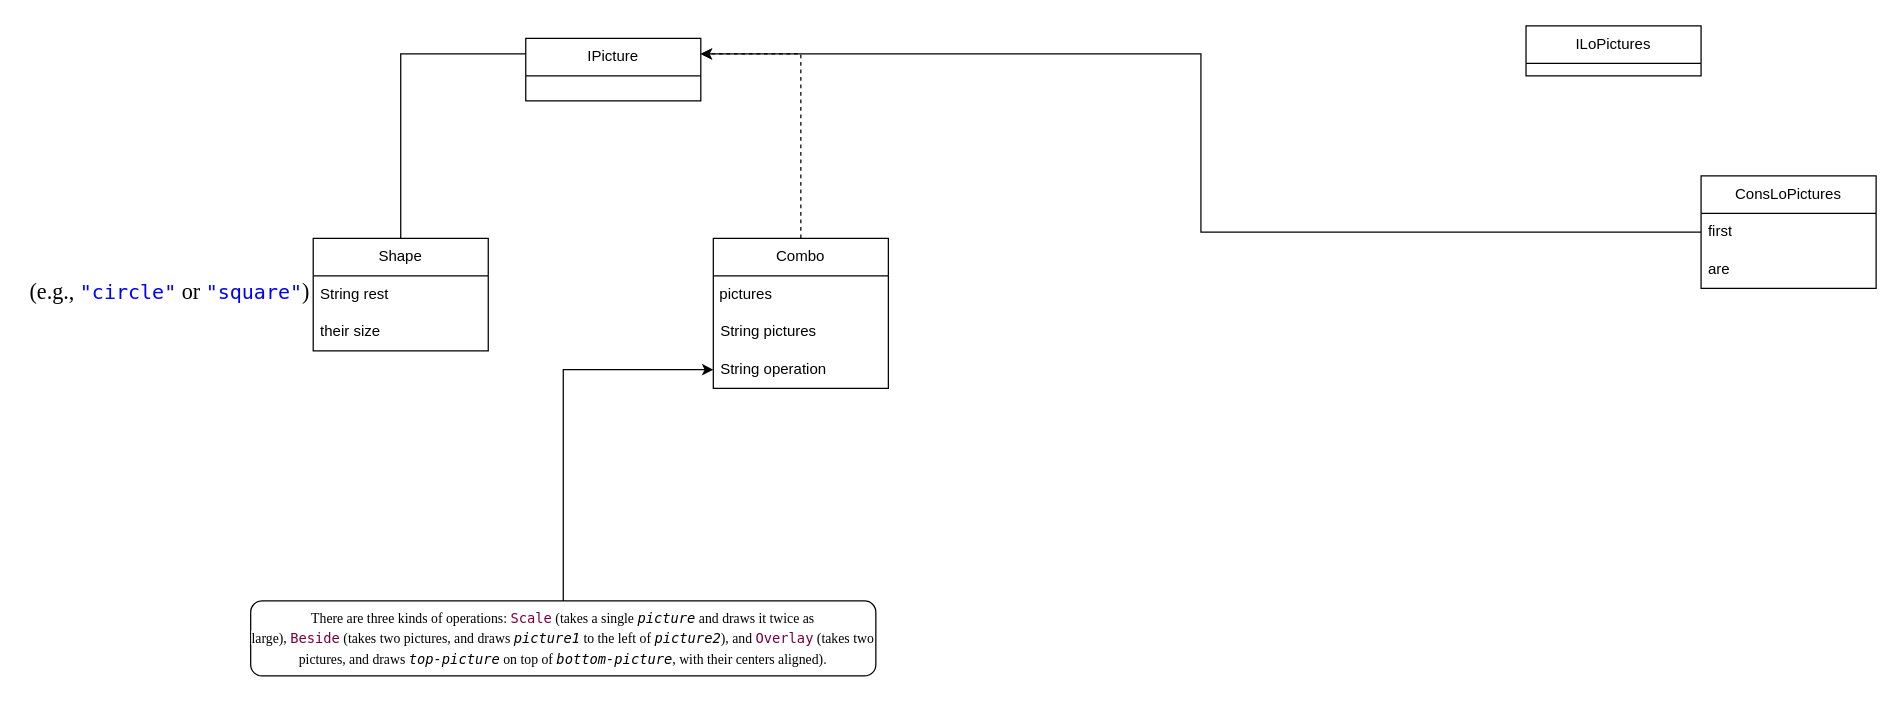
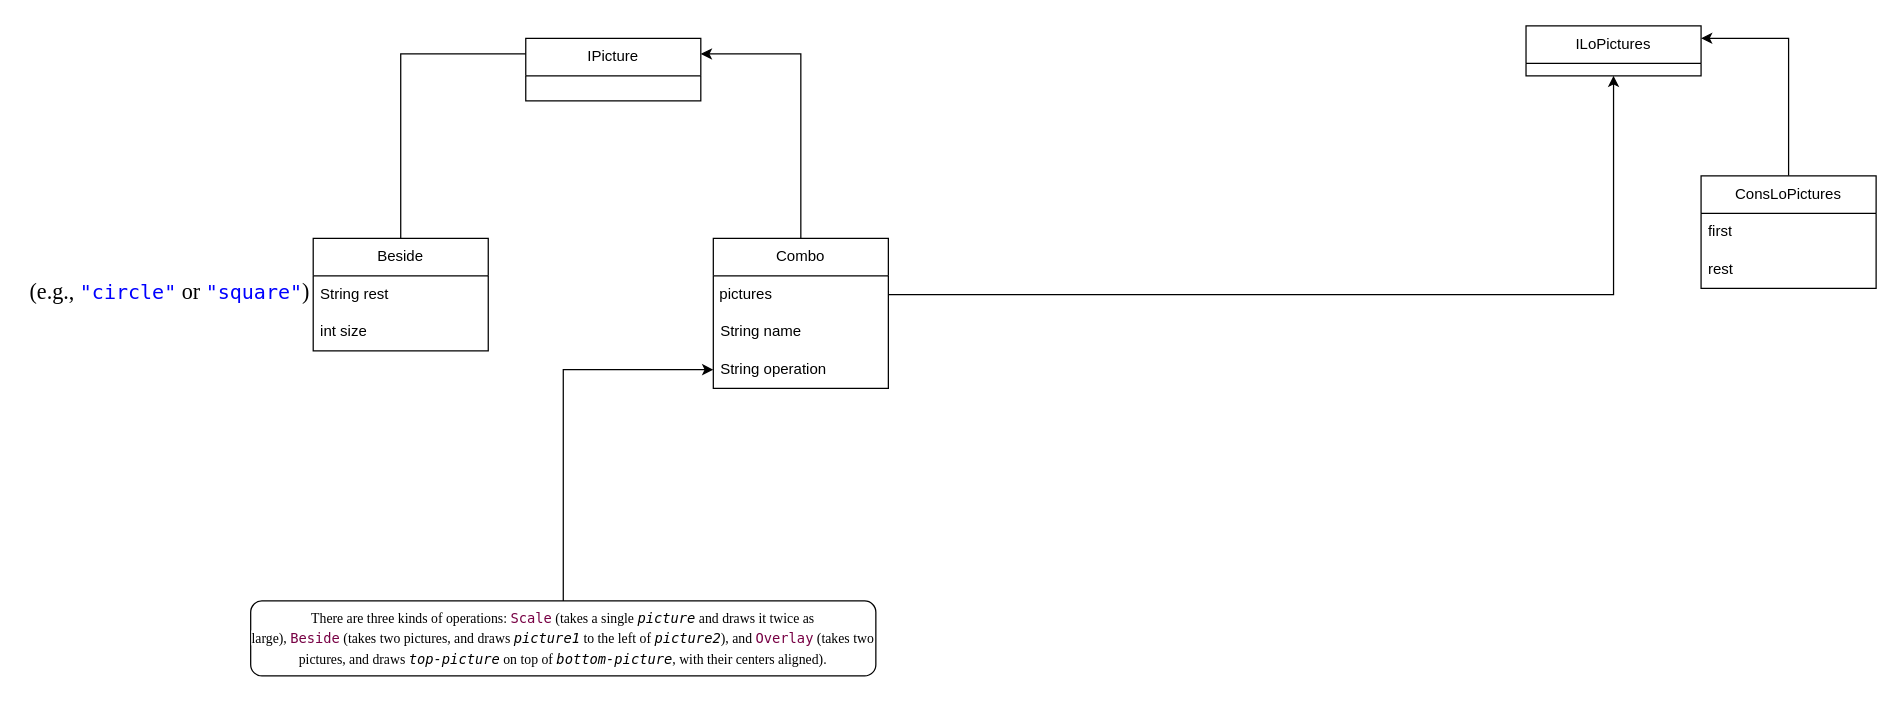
none -> (1788, 67)
(801, 146) -> (801, 146)
(1201, 192) -> none
(401, 257) -> (401, 257)
(1721, 269) -> (1725, 269)
none -> (1356, 294)
(357, 332) -> (348, 332)
(778, 332) -> (763, 332)
